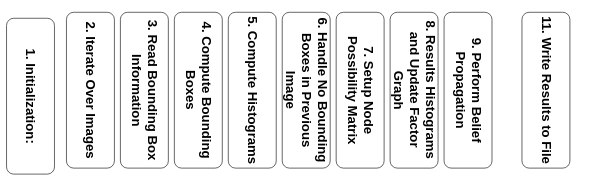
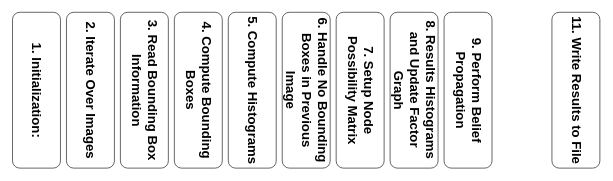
(546, 90) -> (576, 90)
(30, 96) -> (36, 90)
